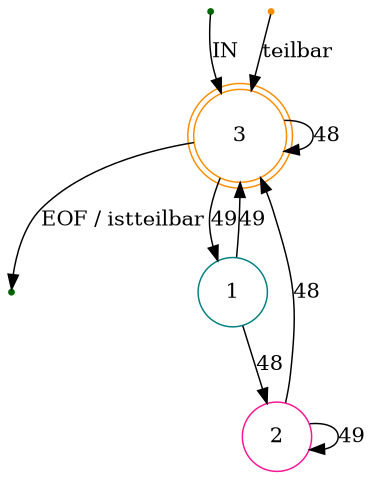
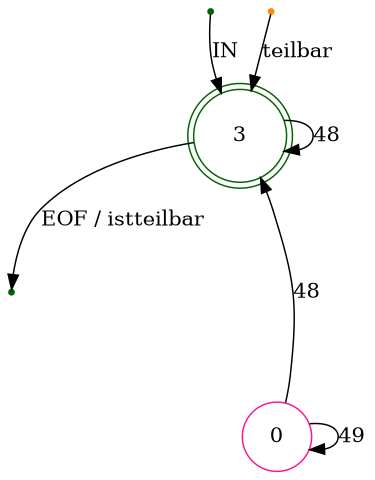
(240, 136) -> (240, 136)
(233, 292) -> none
(277, 437) -> (277, 437)
